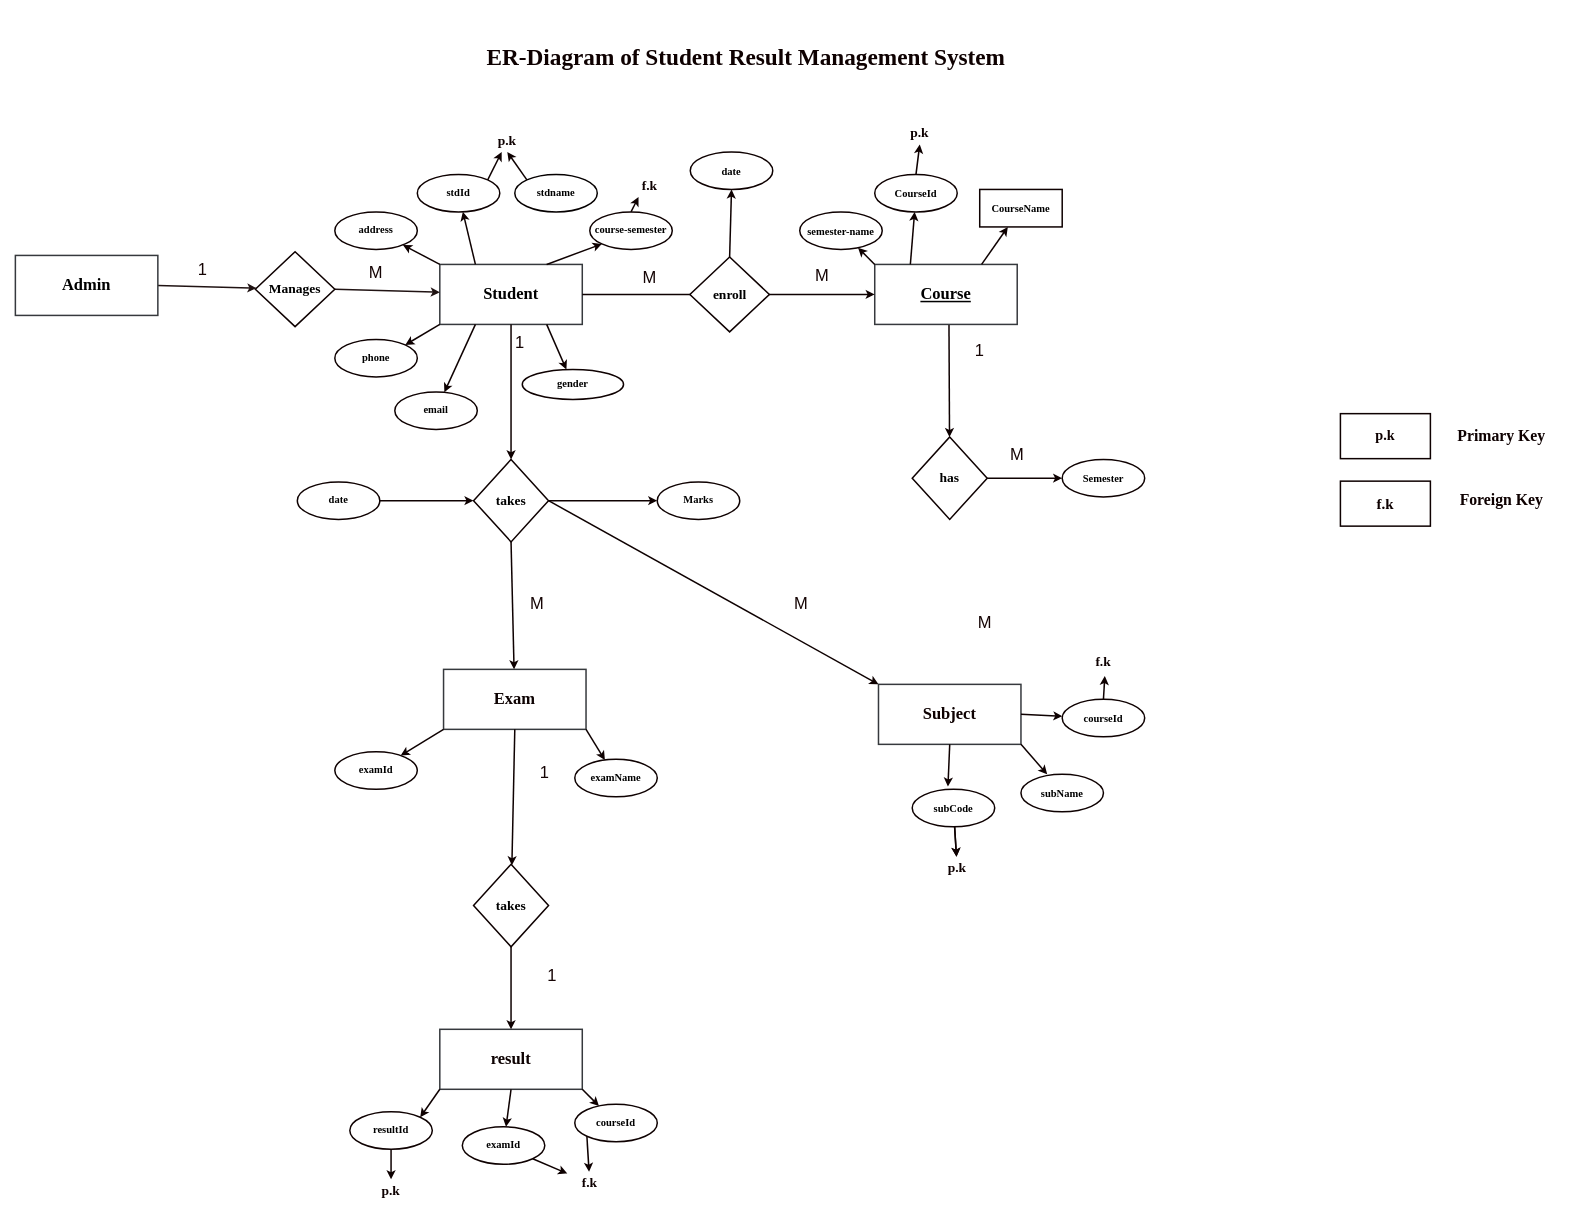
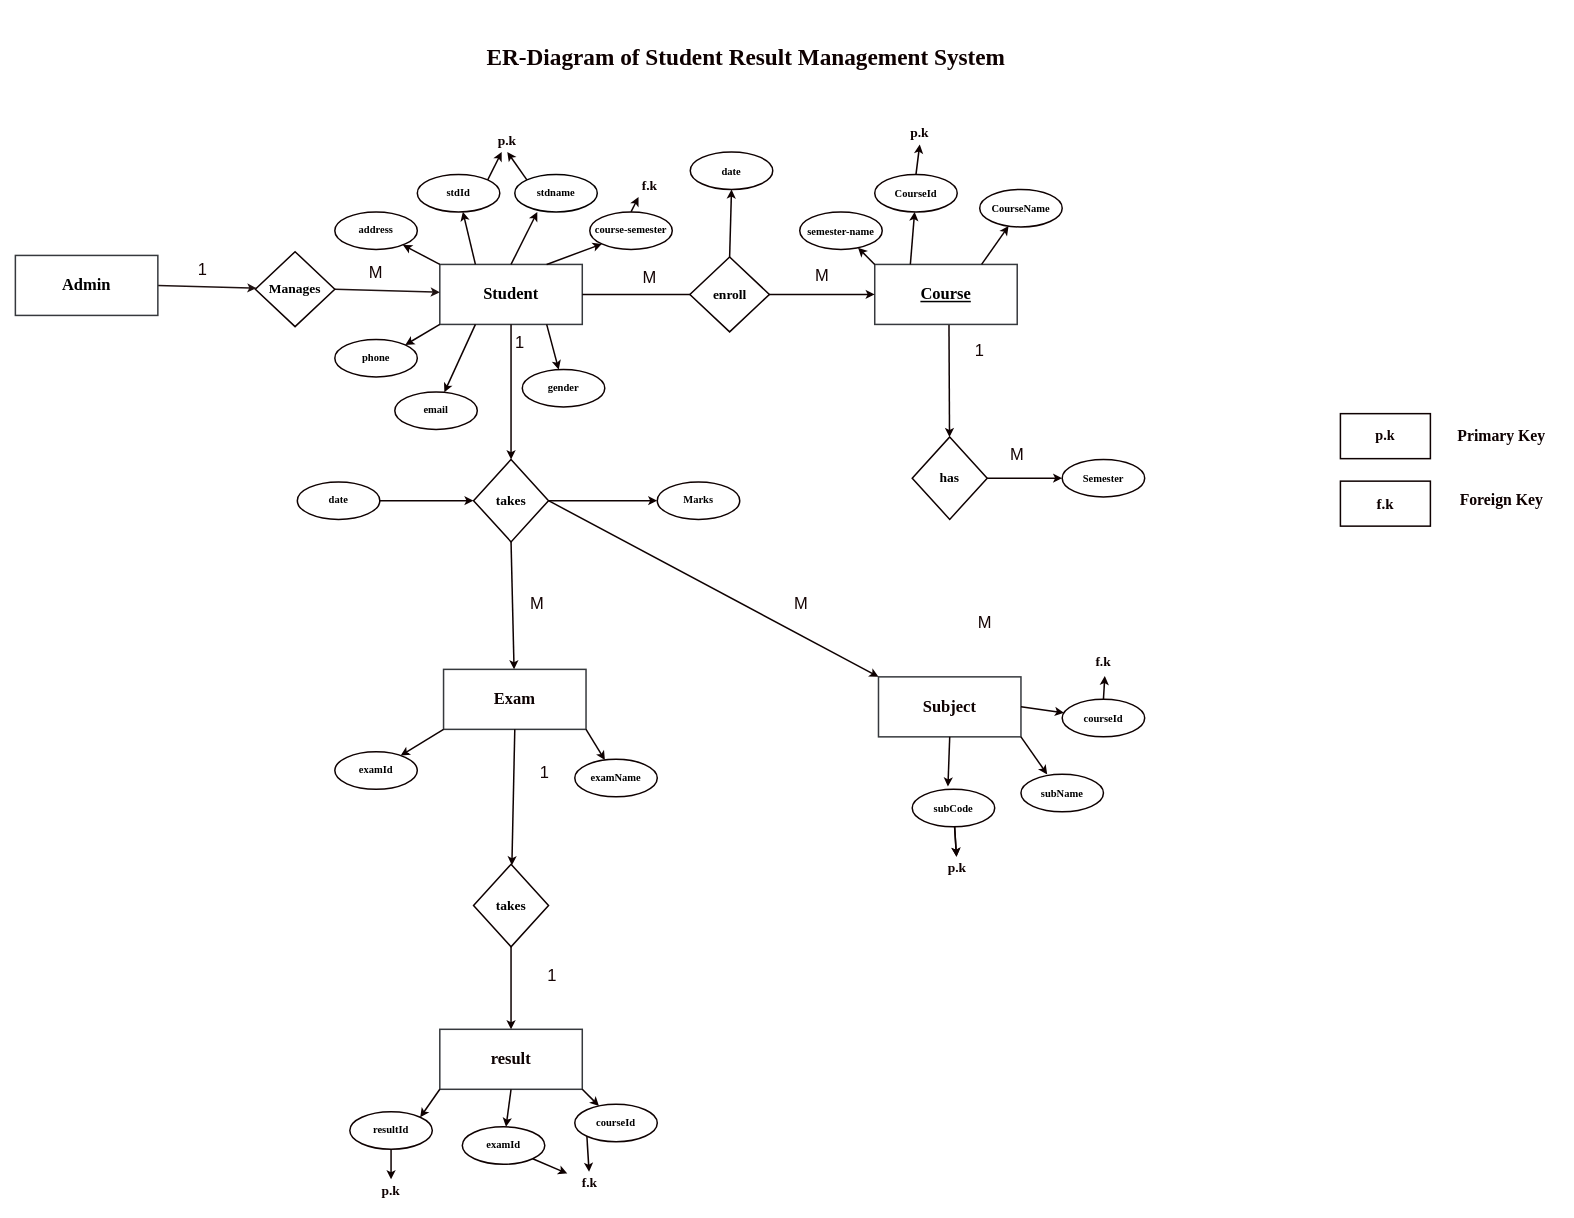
(1021, 208) -> (1021, 208)
none -> (523, 241)
(573, 384) -> (564, 388)
(950, 714) -> (950, 707)
